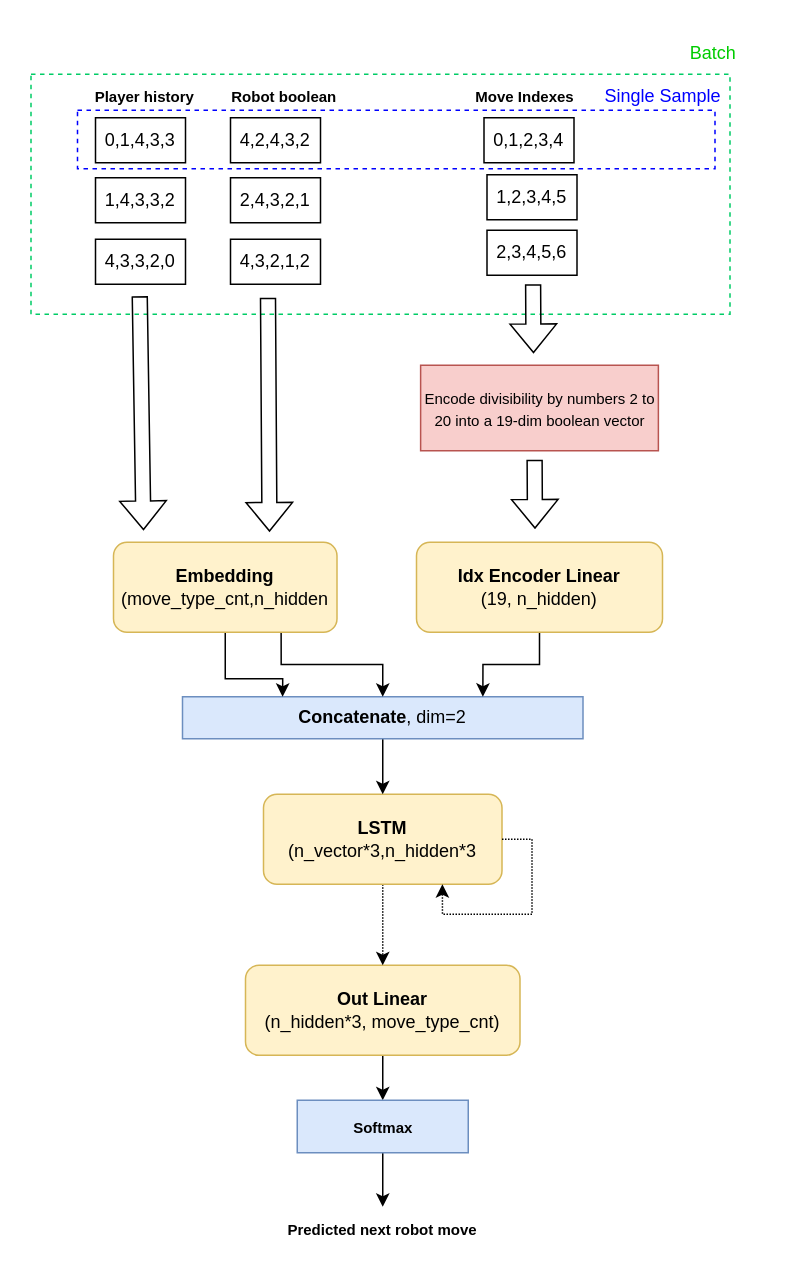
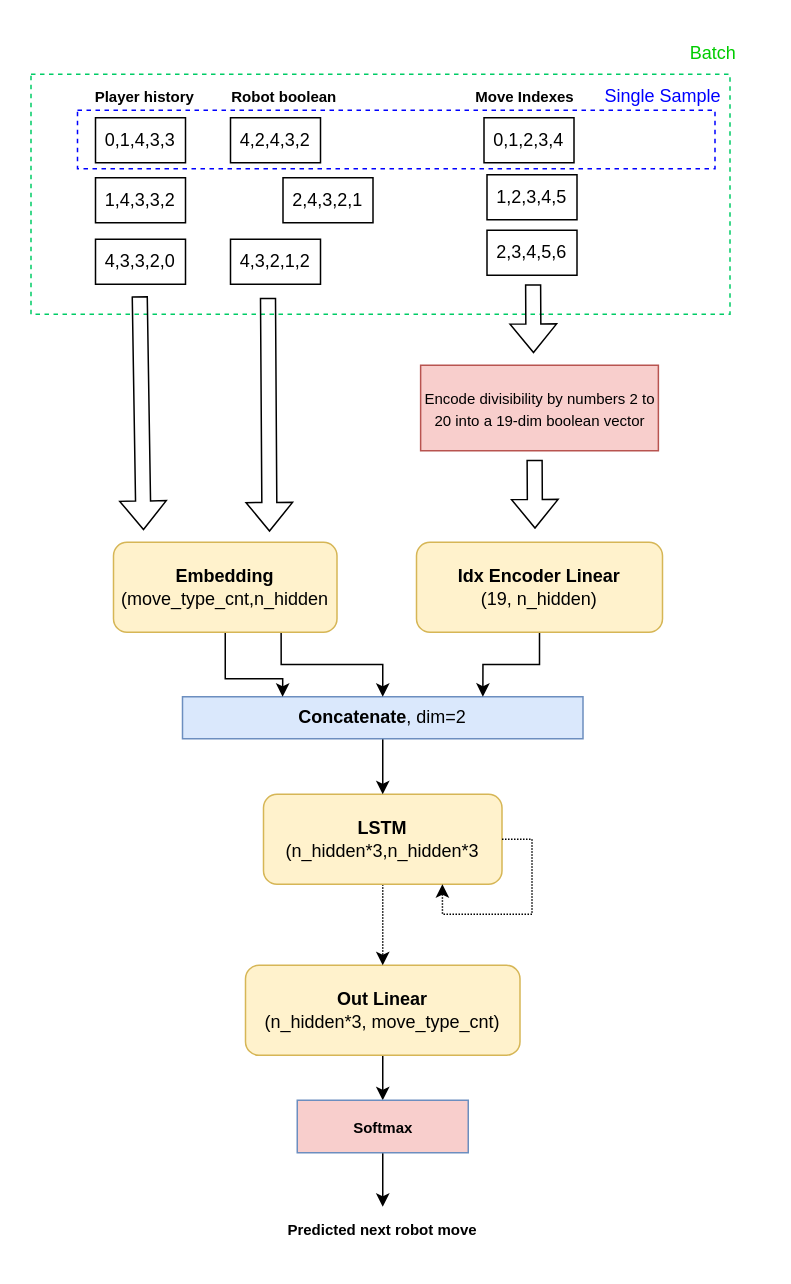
(275, 200) -> (328, 200)
(383, 839) -> (383, 839)
(383, 1127) -> (383, 1127)
